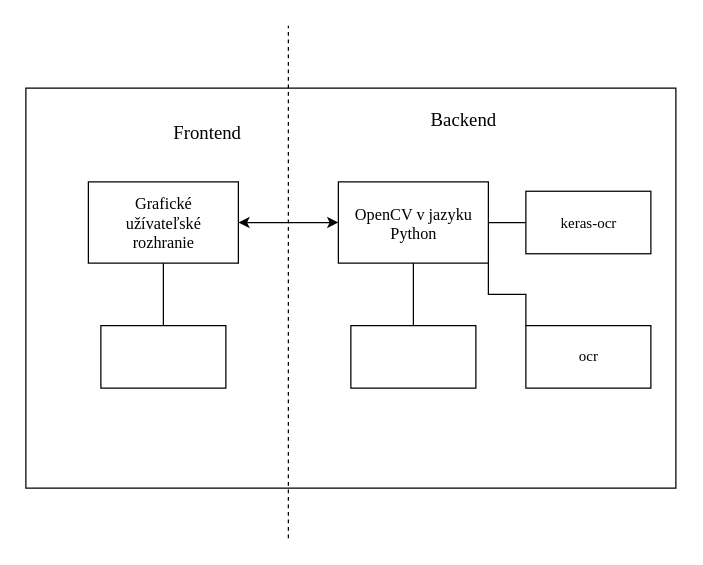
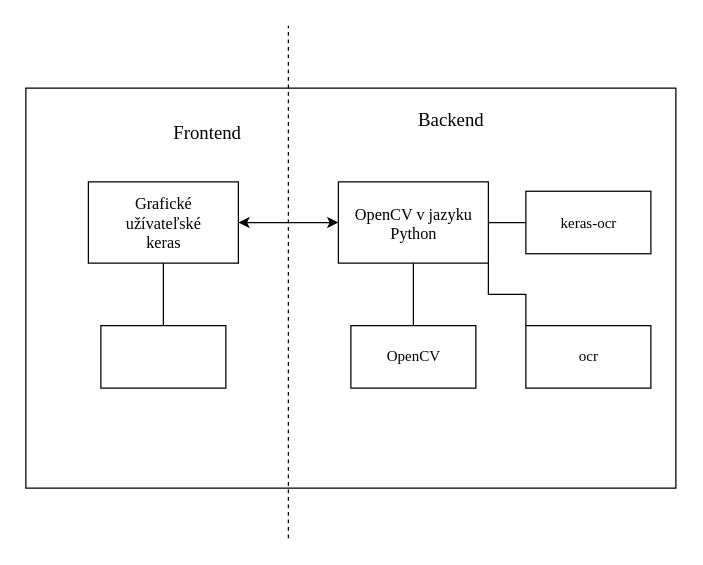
(463, 119) -> (451, 119)
(164, 242) -> (164, 242)
none -> (413, 357)
